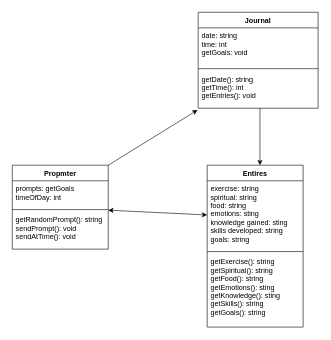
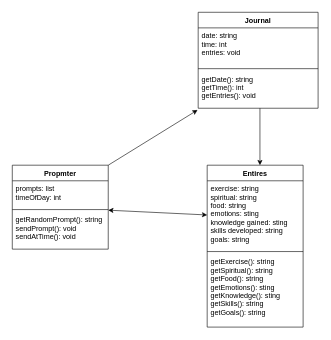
(223, 36) -> (223, 36)
(47, 189) -> (38, 189)
